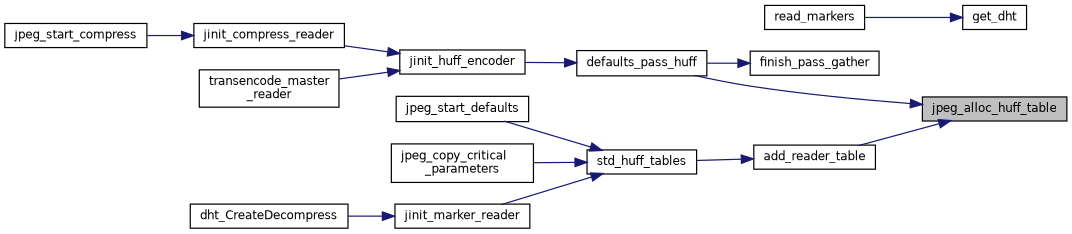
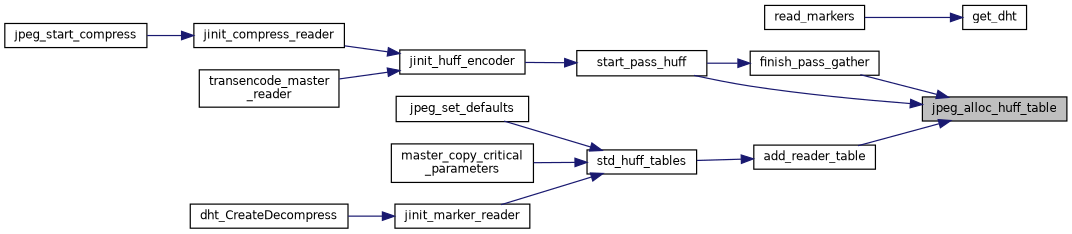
(642, 63) -> (642, 63)
none -> (899, 85)
(462, 109) -> (462, 109)
(462, 163) -> (462, 163)
